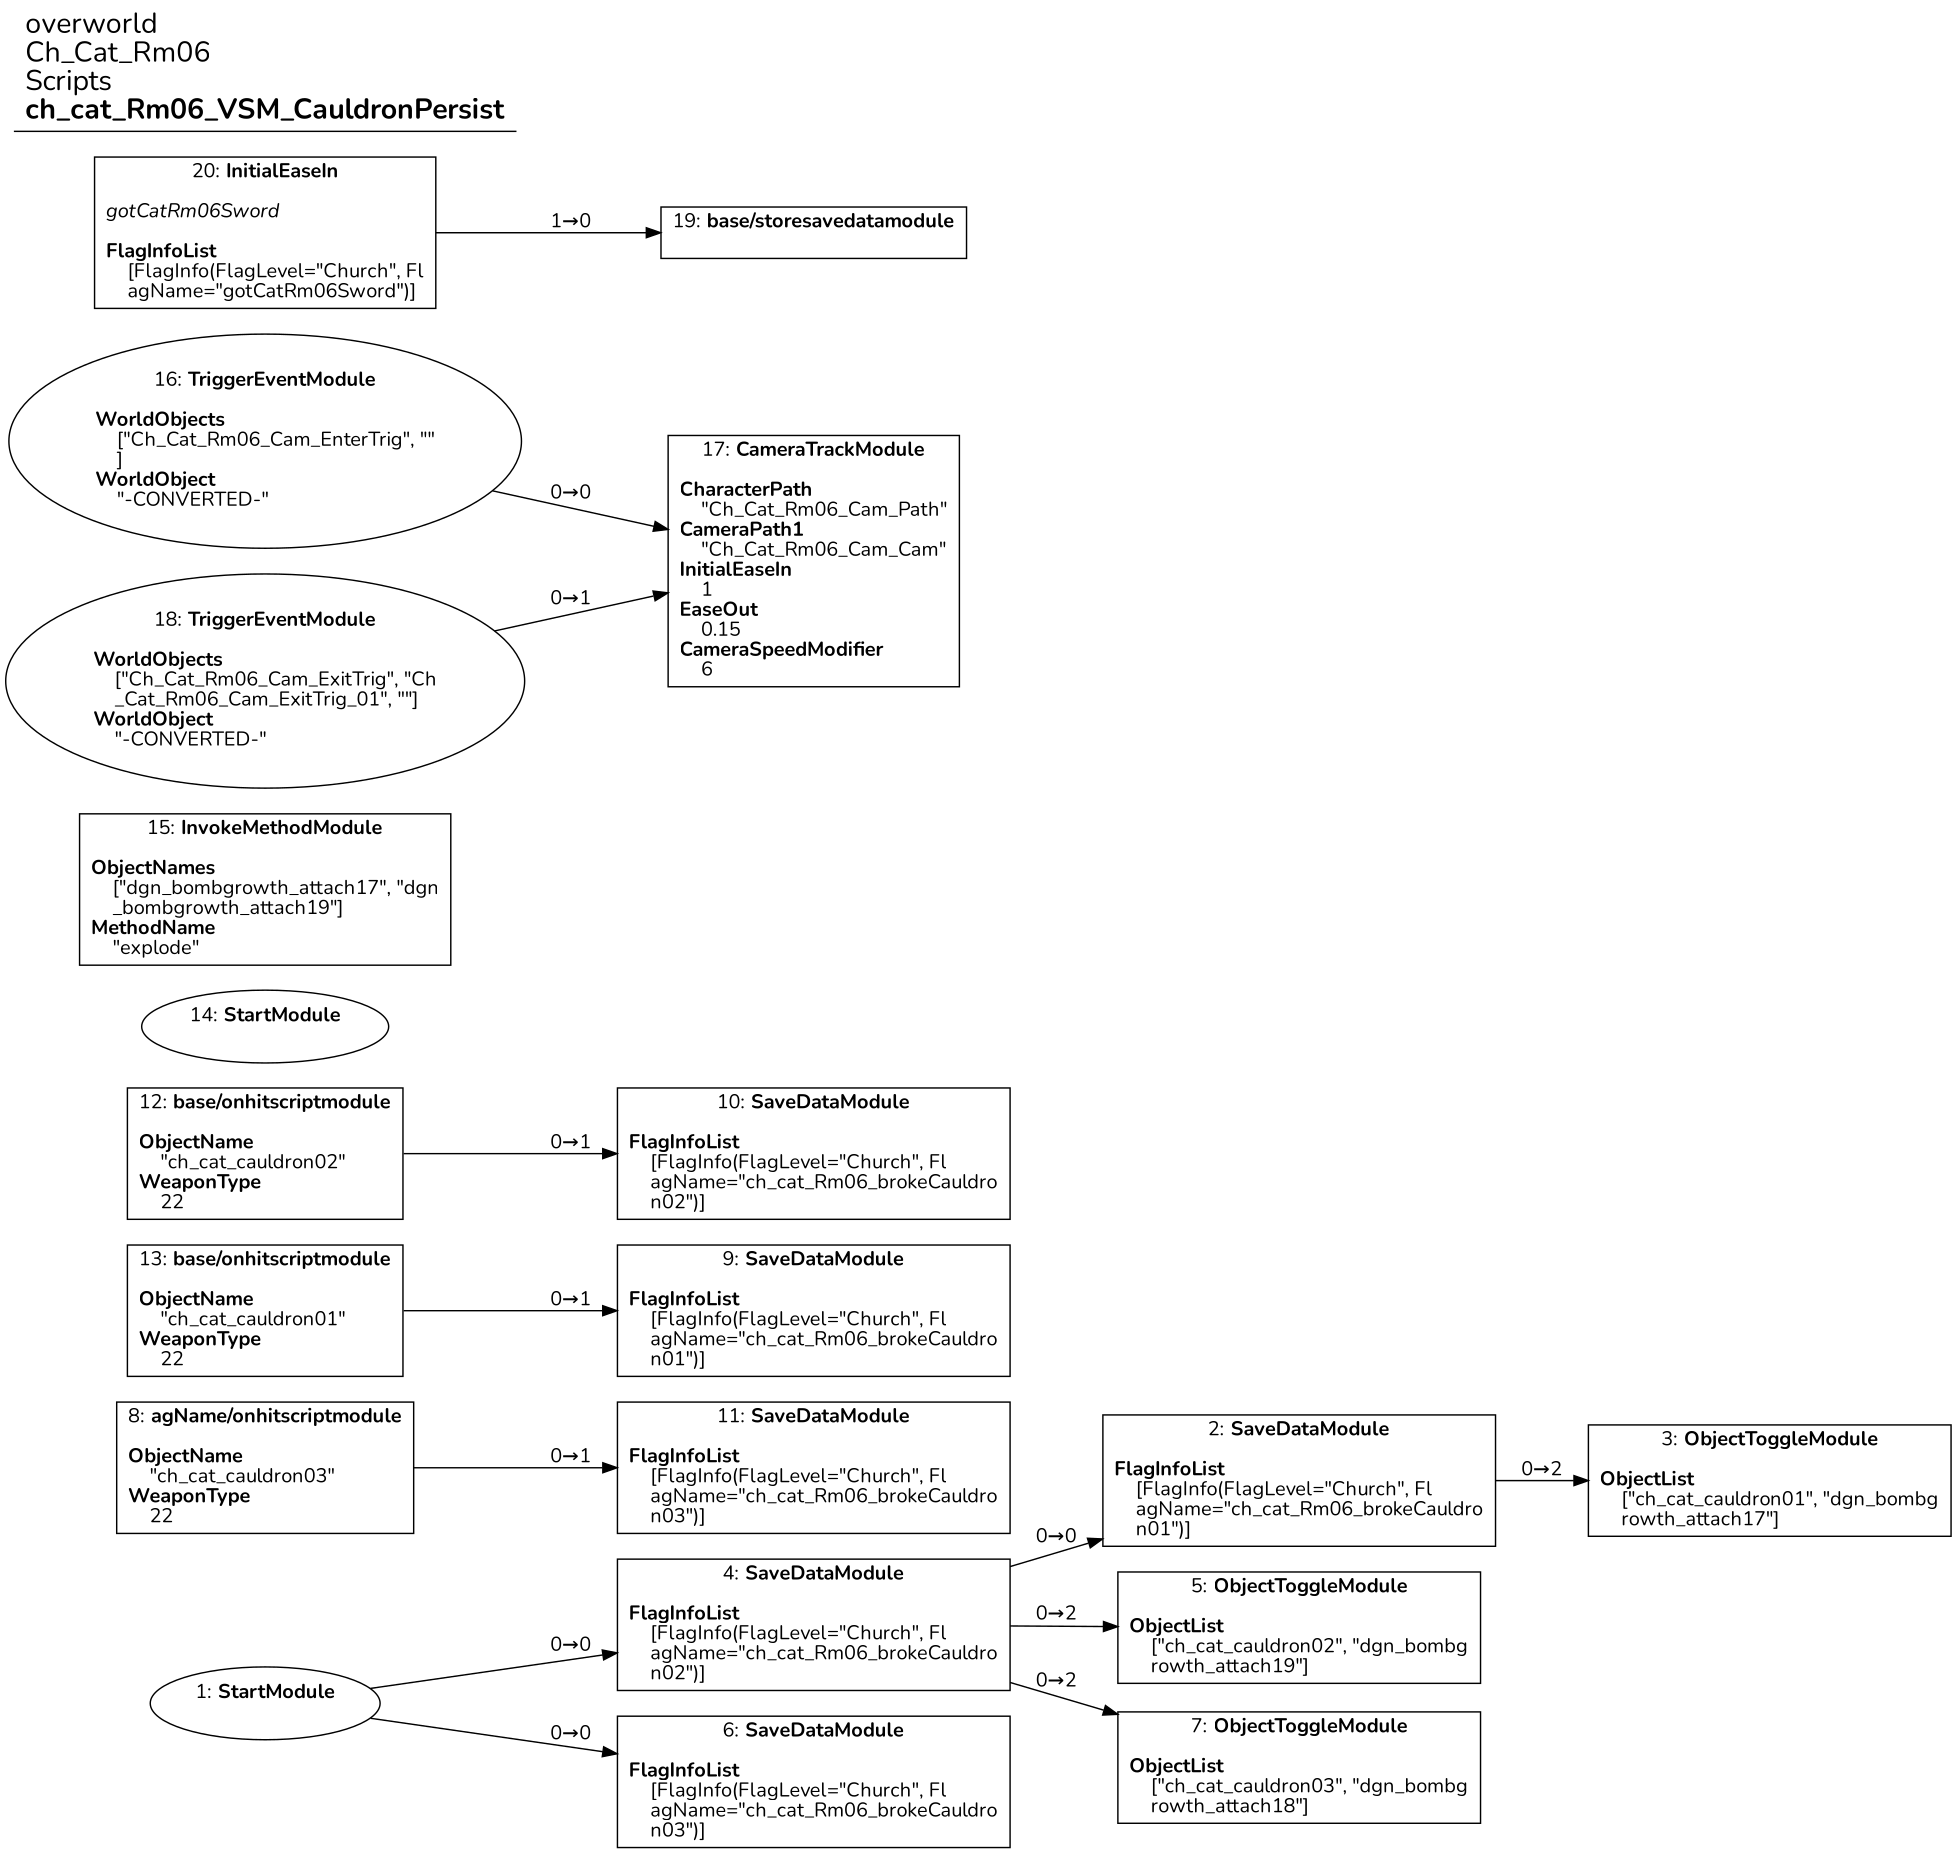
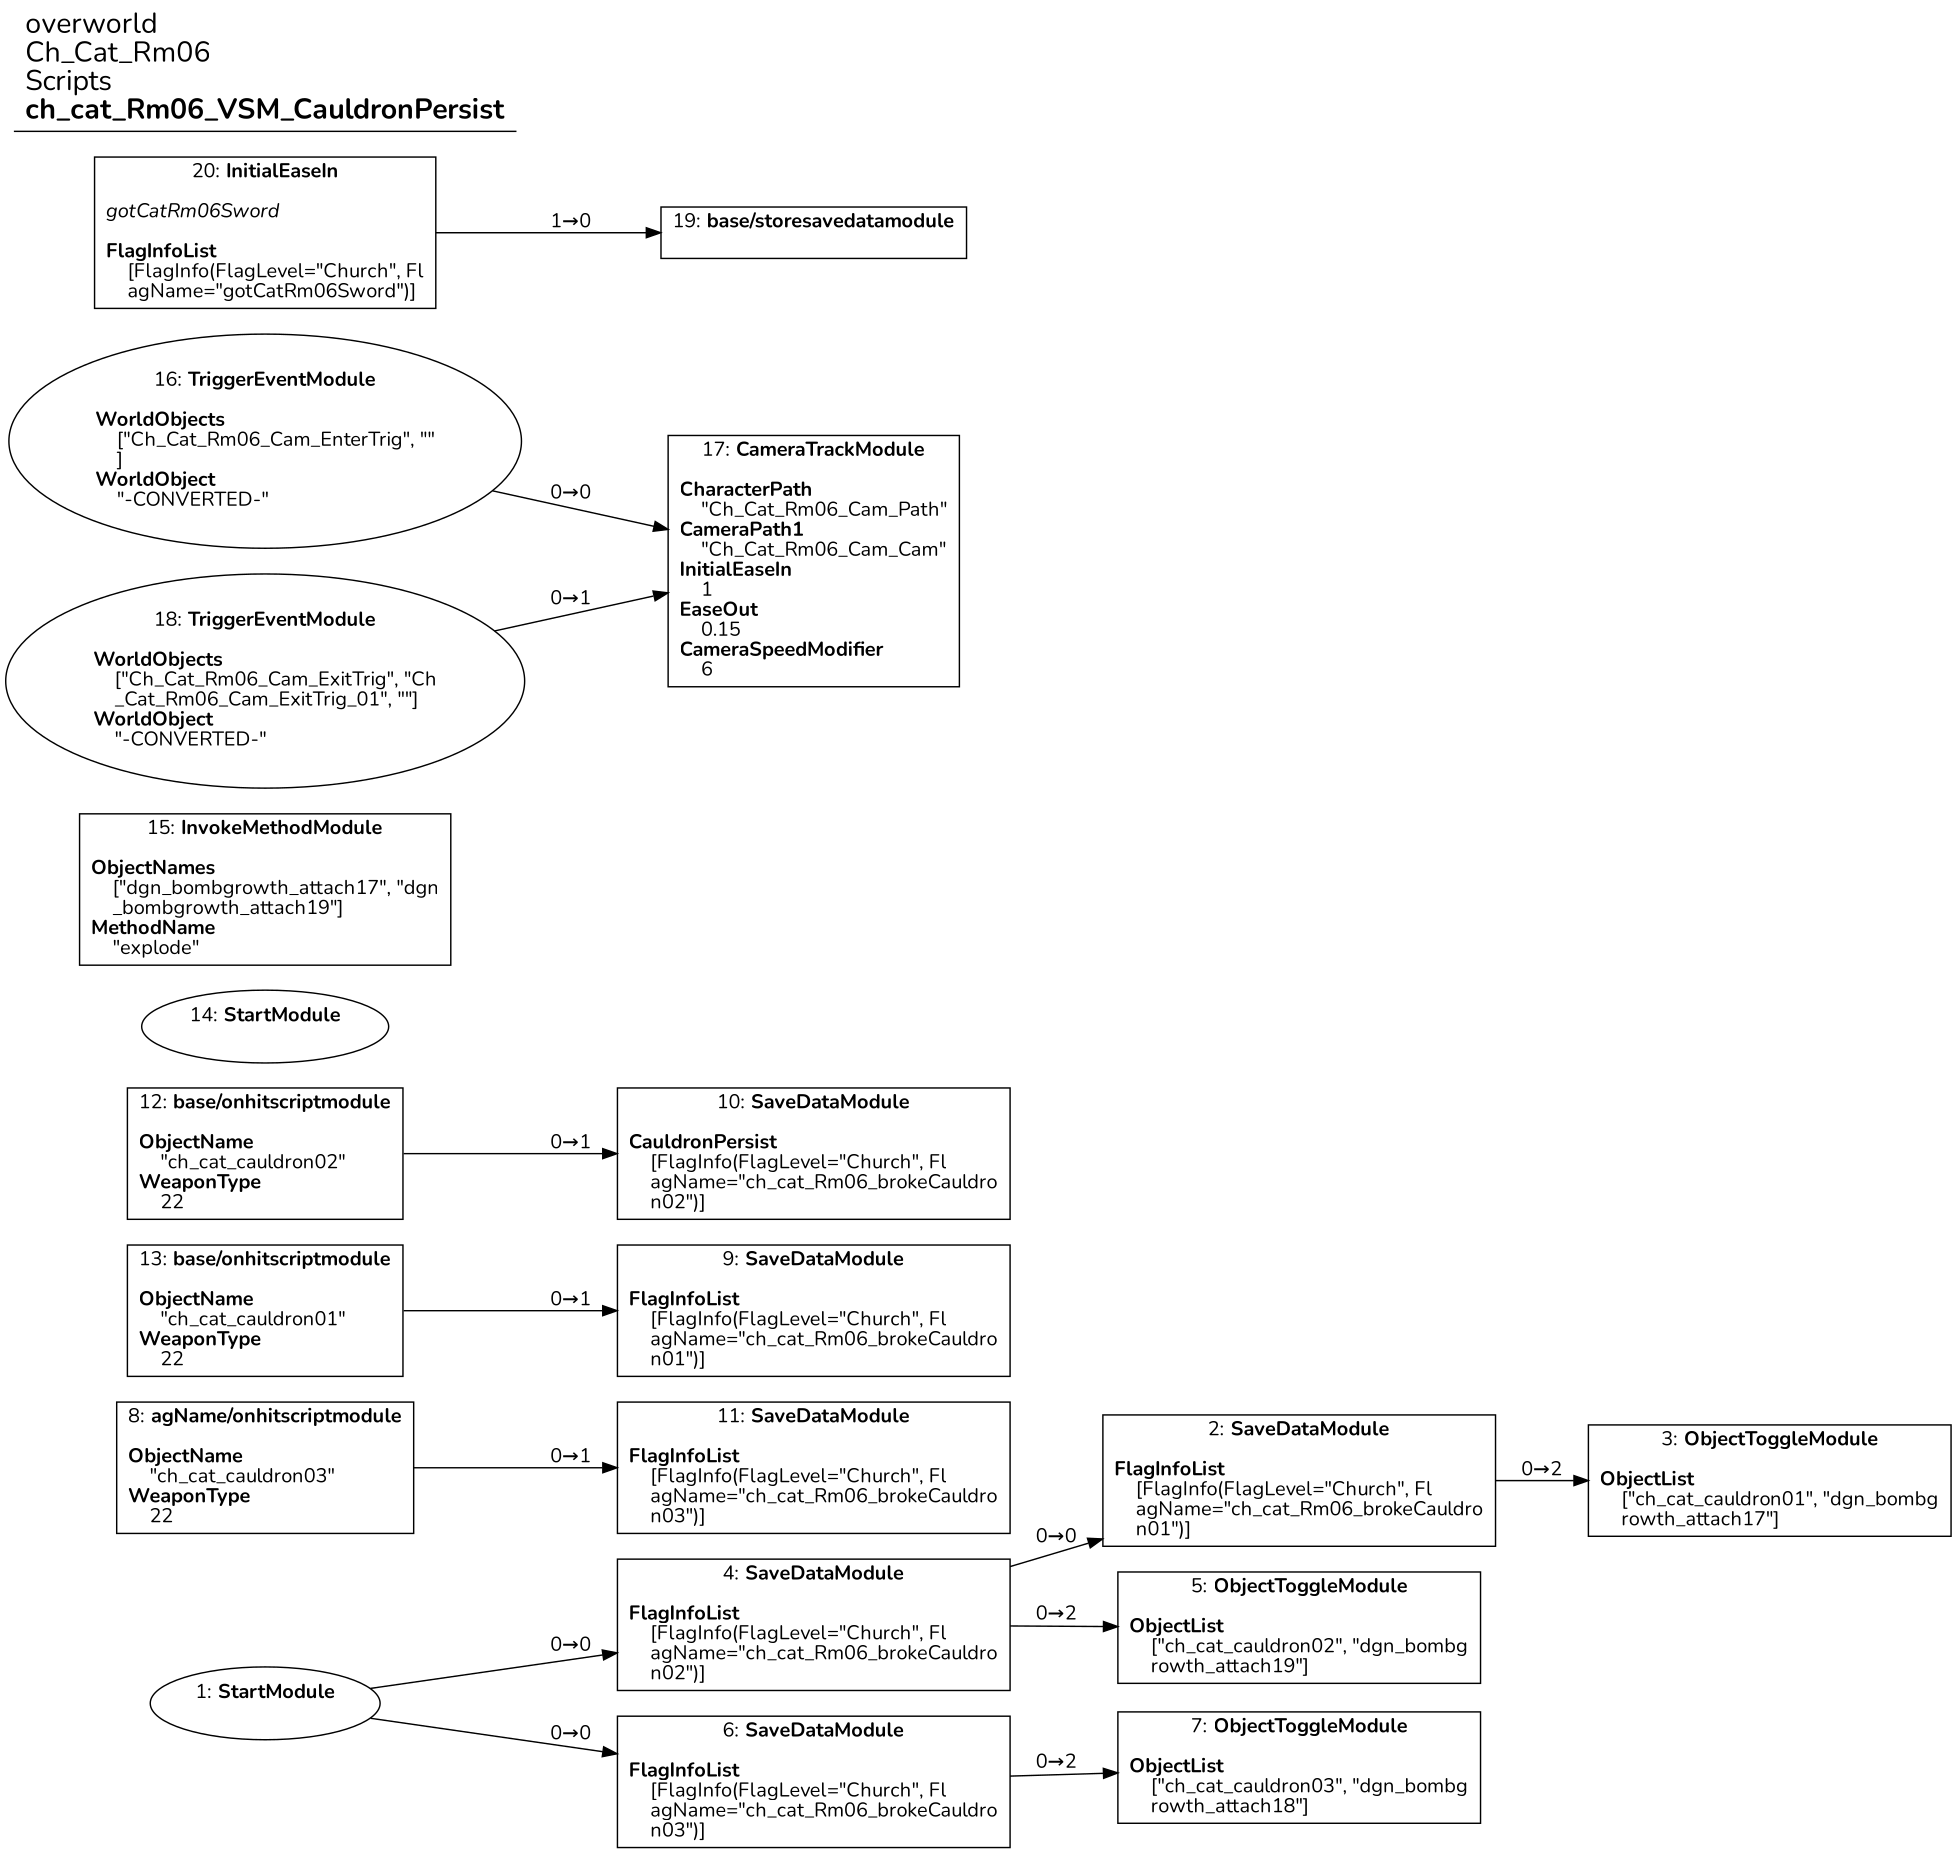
(685, 1142) -> (703, 1142)
(1057, 1696) -> (1057, 1775)
